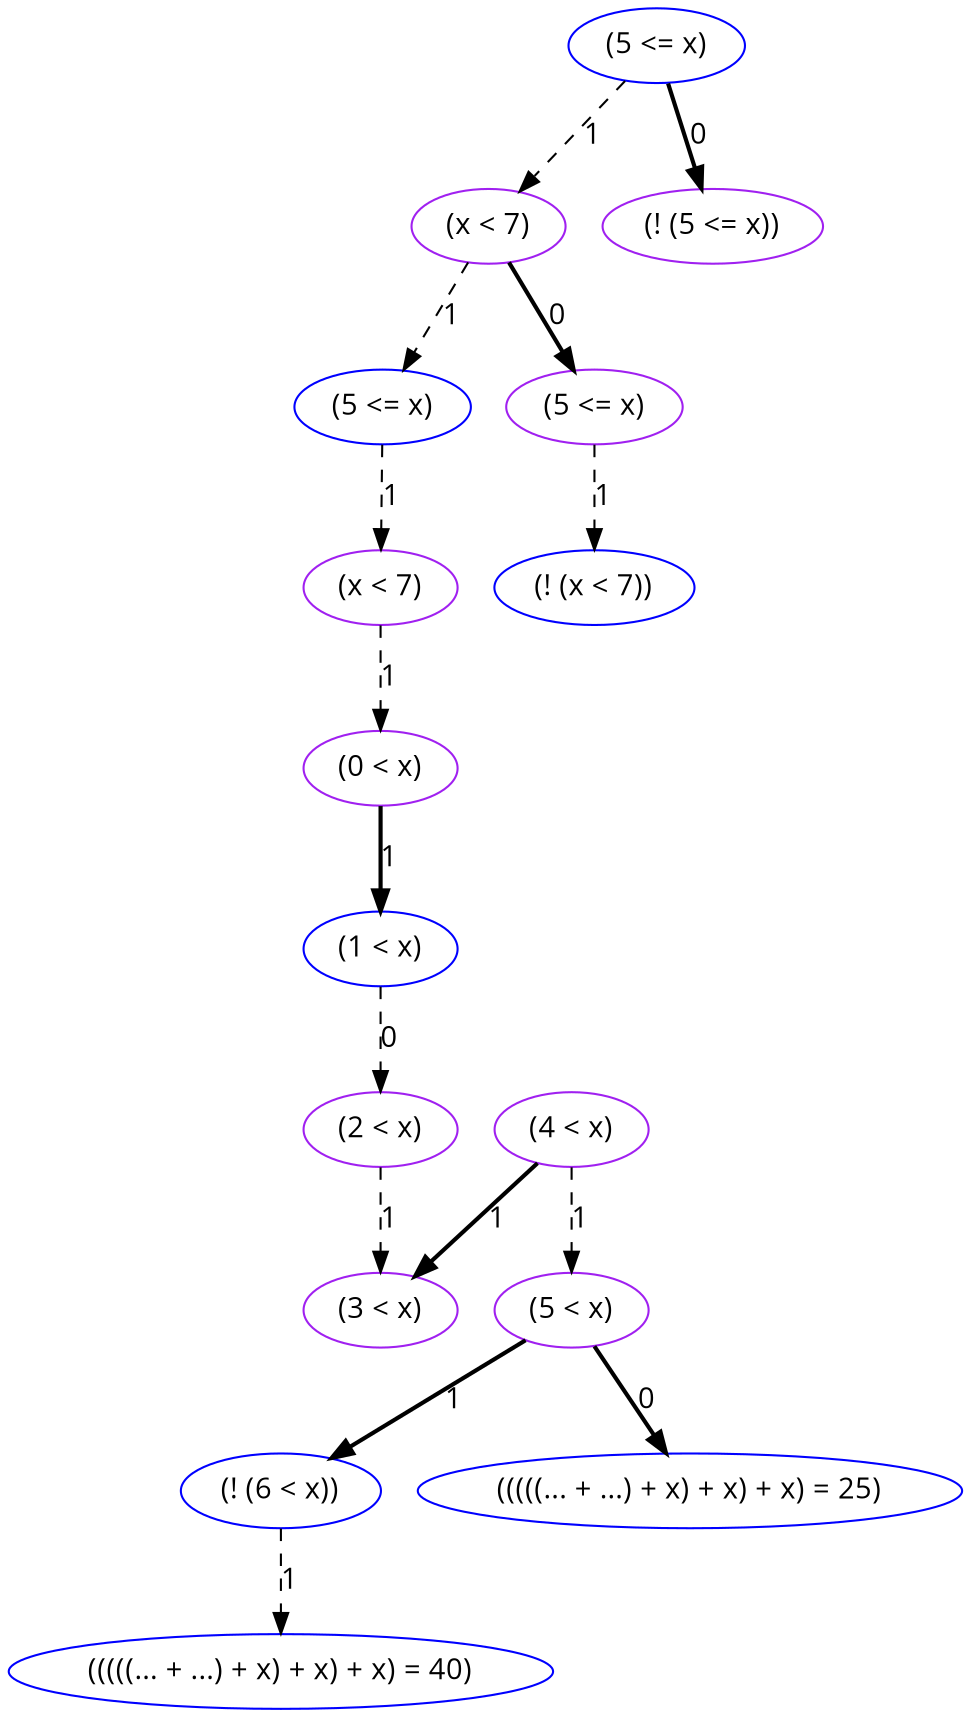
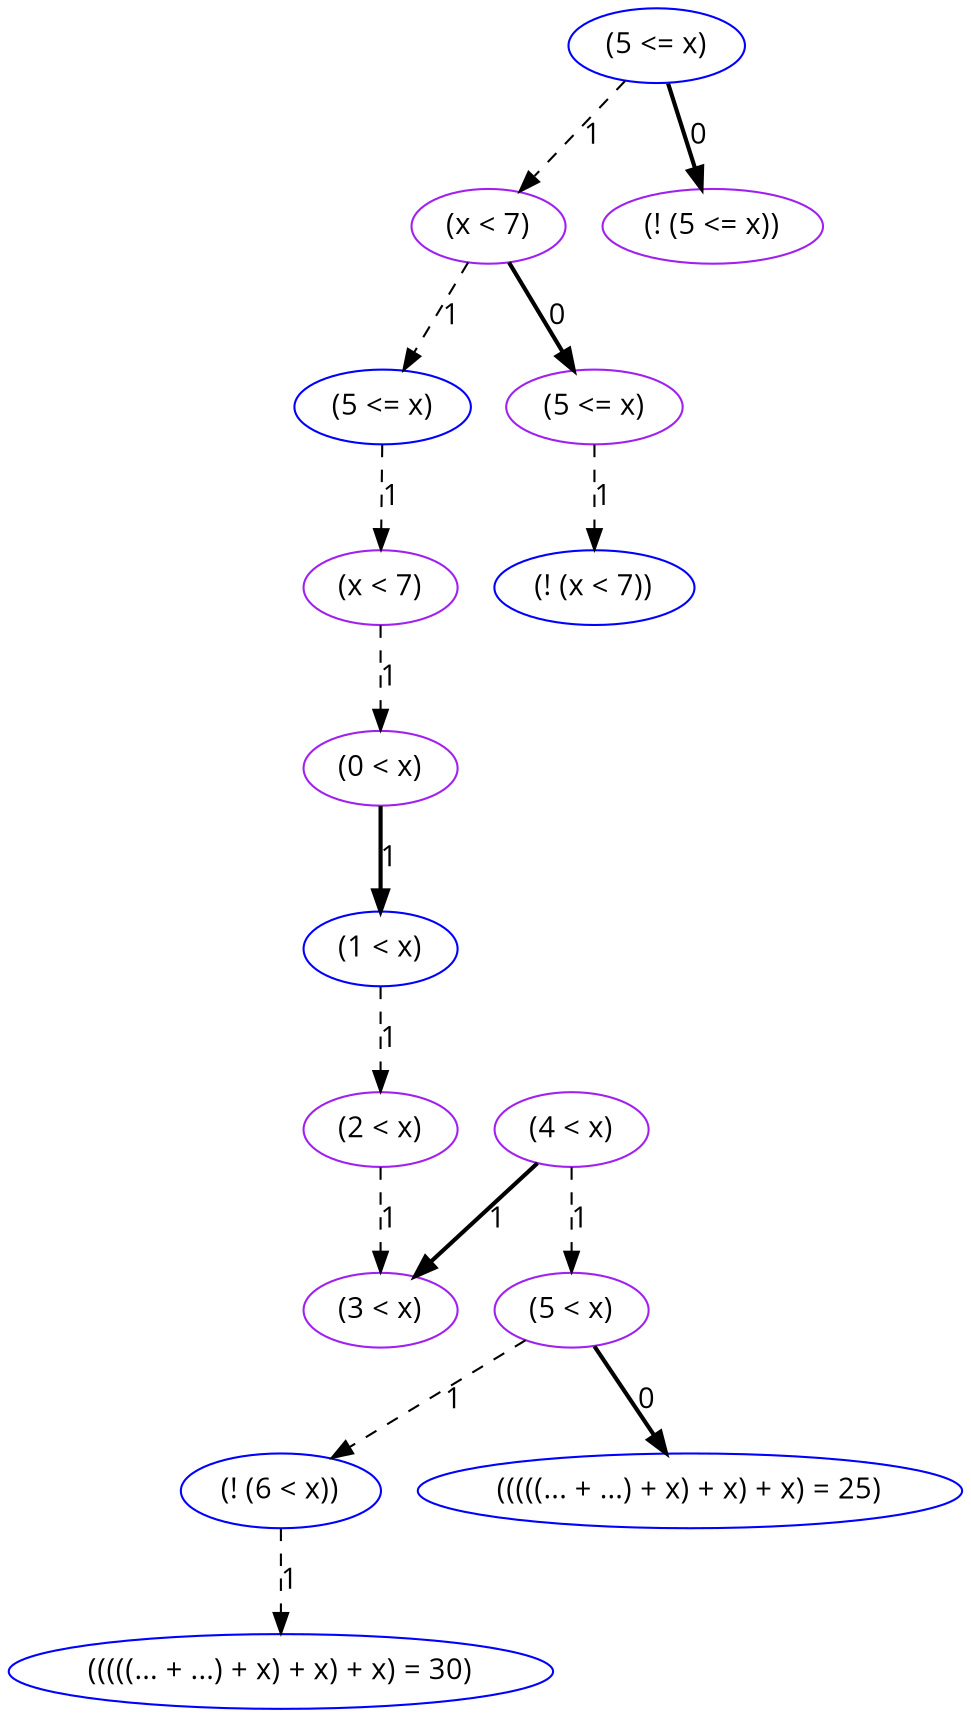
(390, 1039) -> (390, 1039)
(438, 1394) -> (438, 1394)
(281, 1671) -> (281, 1671)
